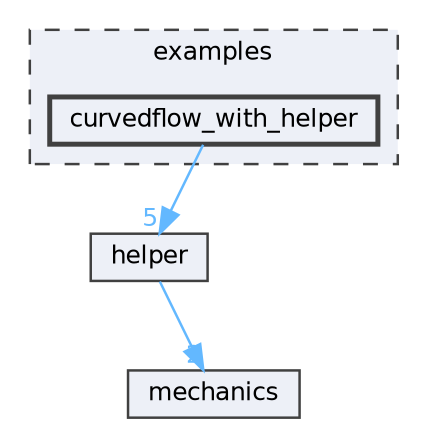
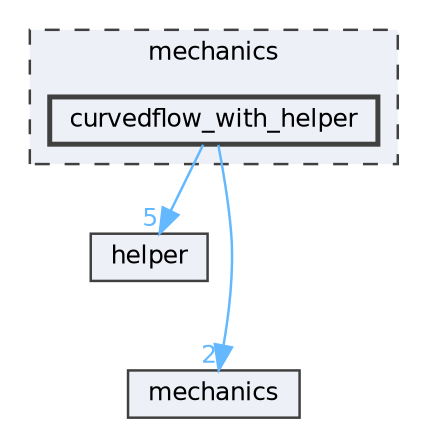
(214, 53) -> (214, 53)
(176, 314) -> (232, 245)
